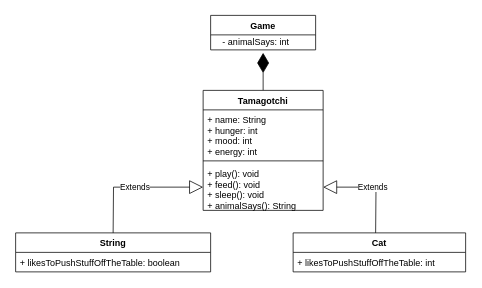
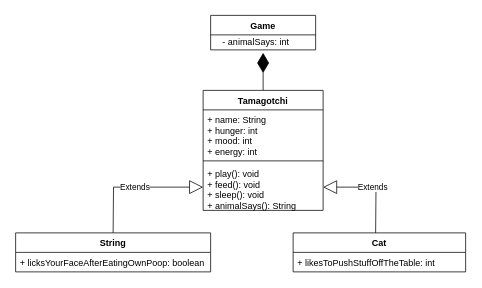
(107, 263) -> (117, 263)
